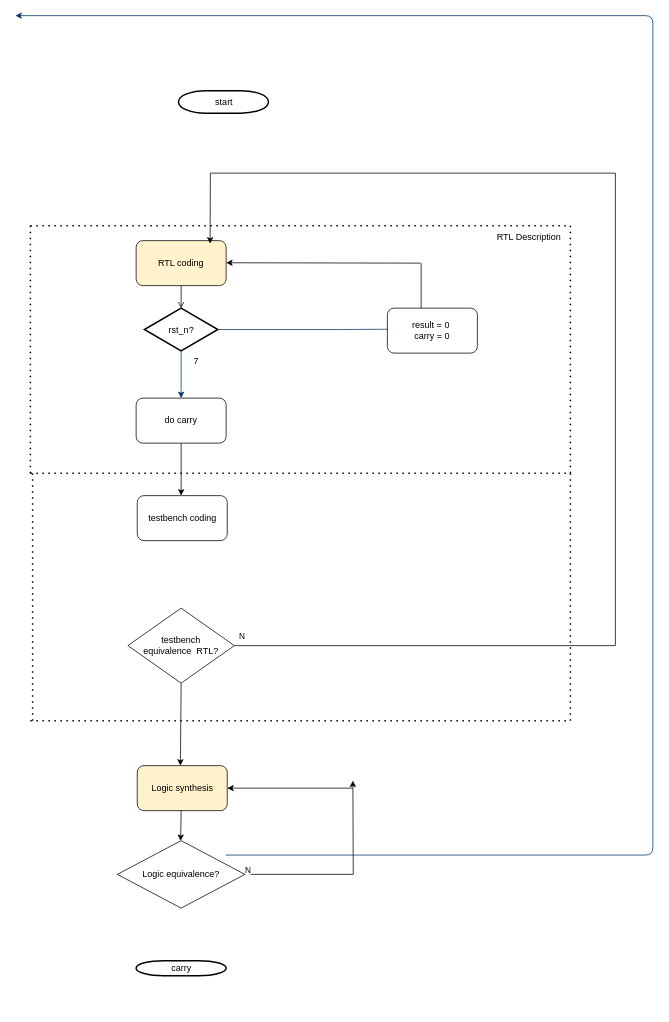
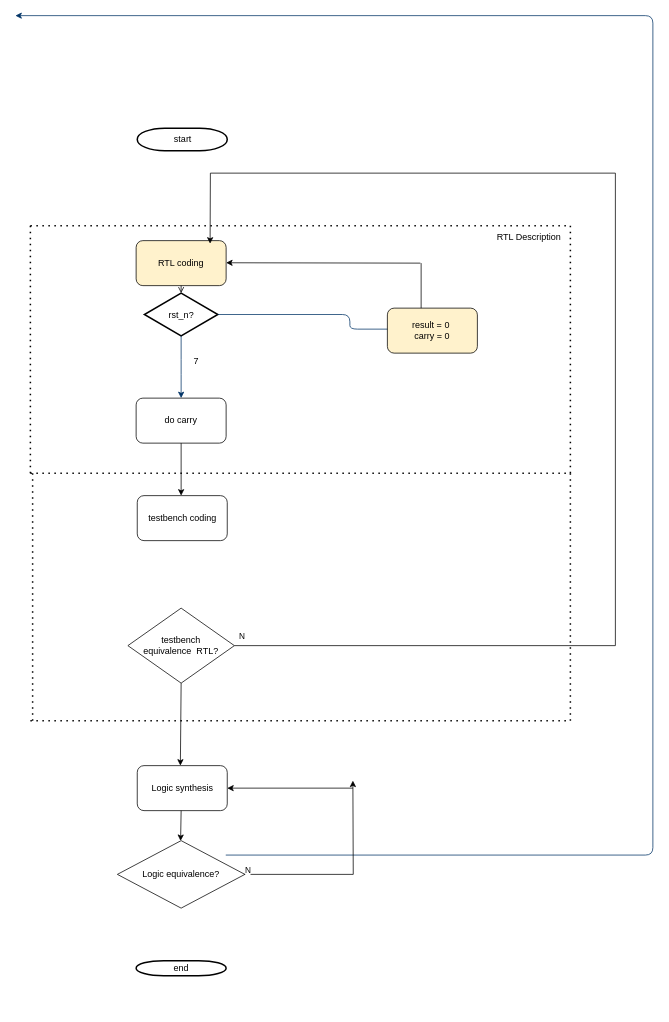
(224, 102) -> (182, 139)
(181, 329) -> (181, 314)
(432, 330) -> (432, 330)
(182, 788) -> (182, 788)
(182, 968) -> (182, 968)
